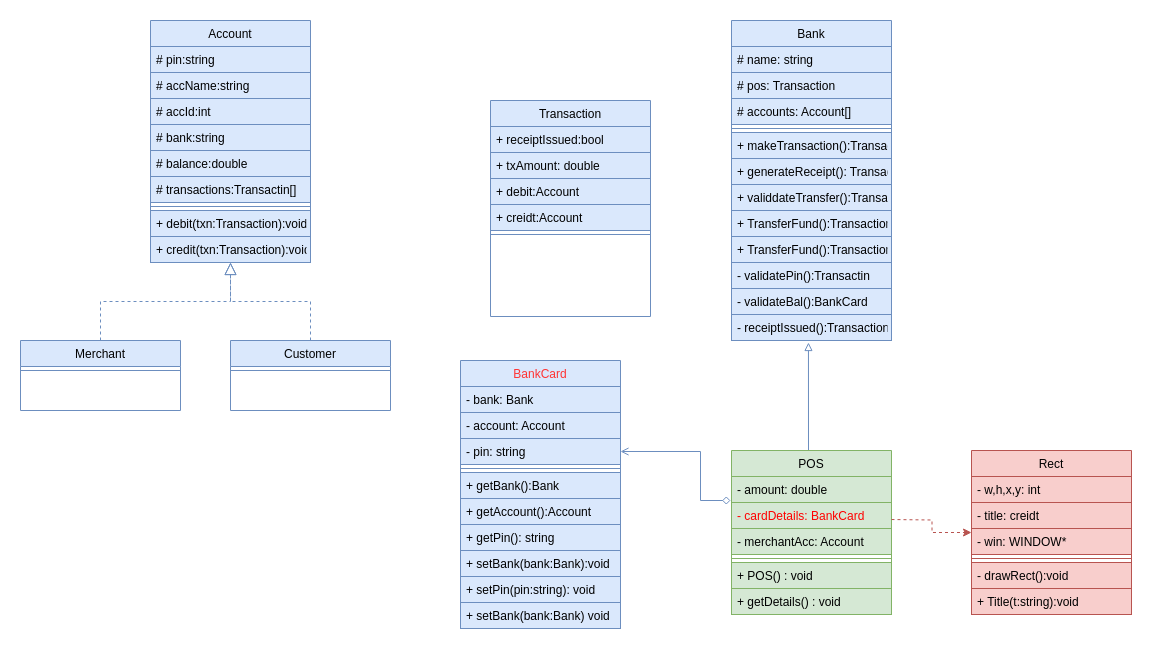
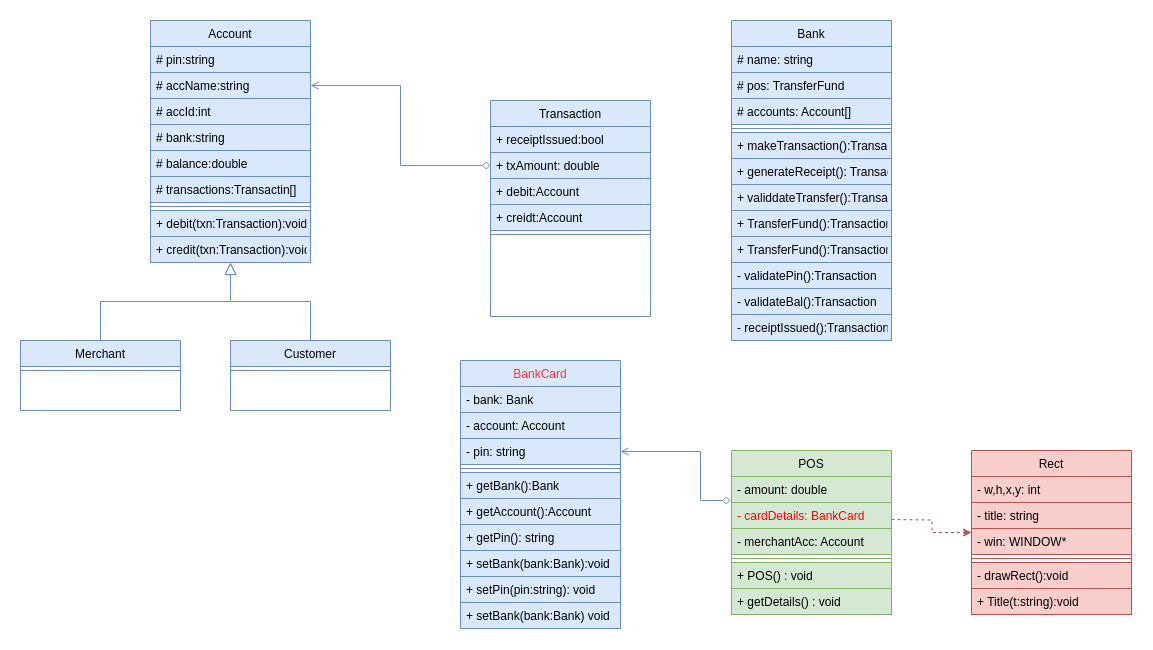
(791, 86) -> (796, 86)
none -> (401, 124)
(815, 276) -> (818, 276)
(146, 302) -> (146, 302)
(290, 302) -> (290, 302)
(810, 302) -> (818, 302)
(808, 402) -> none
(1018, 516) -> (1018, 516)
